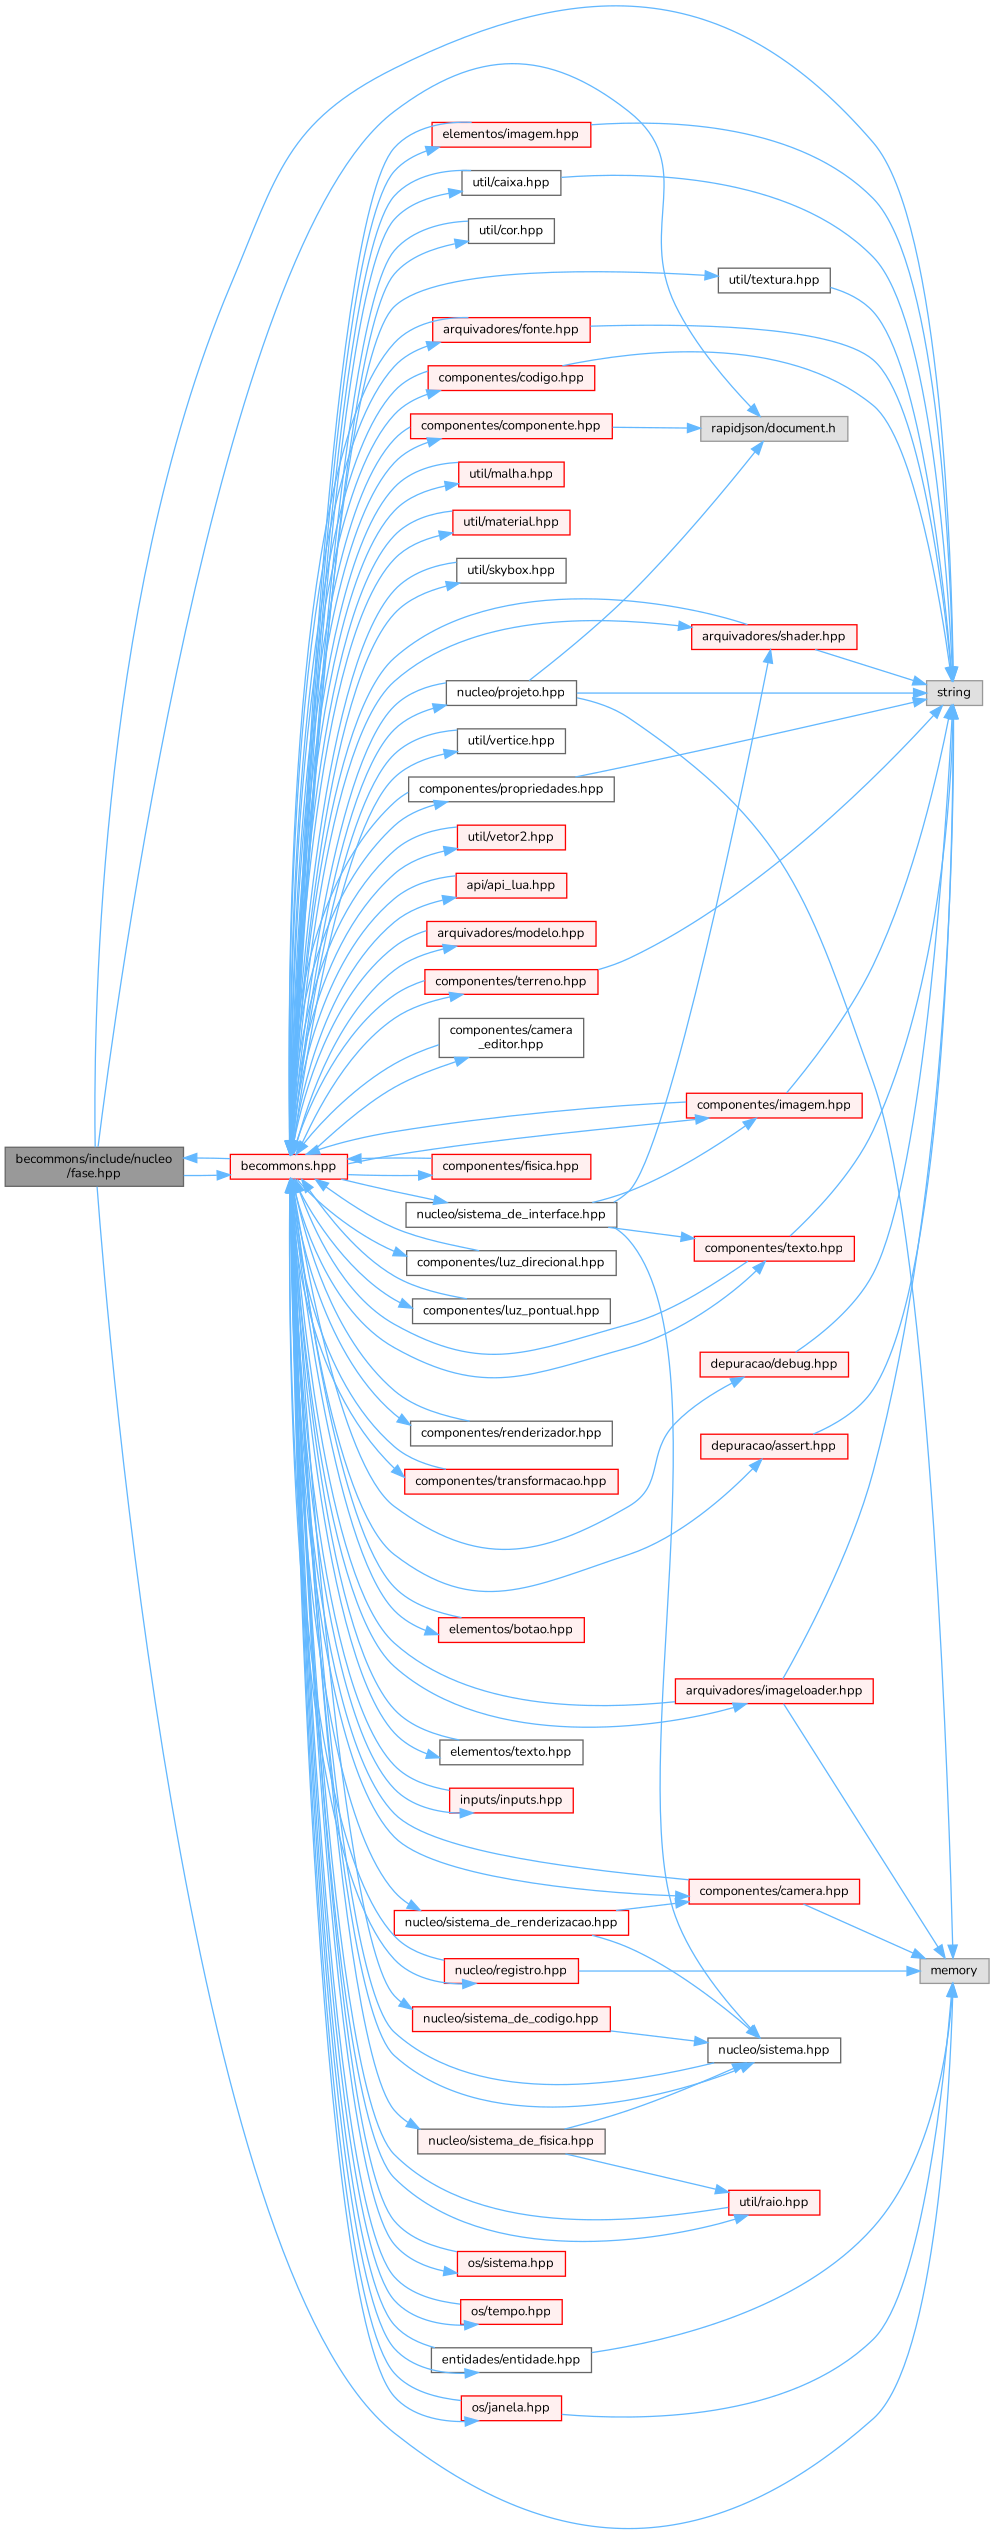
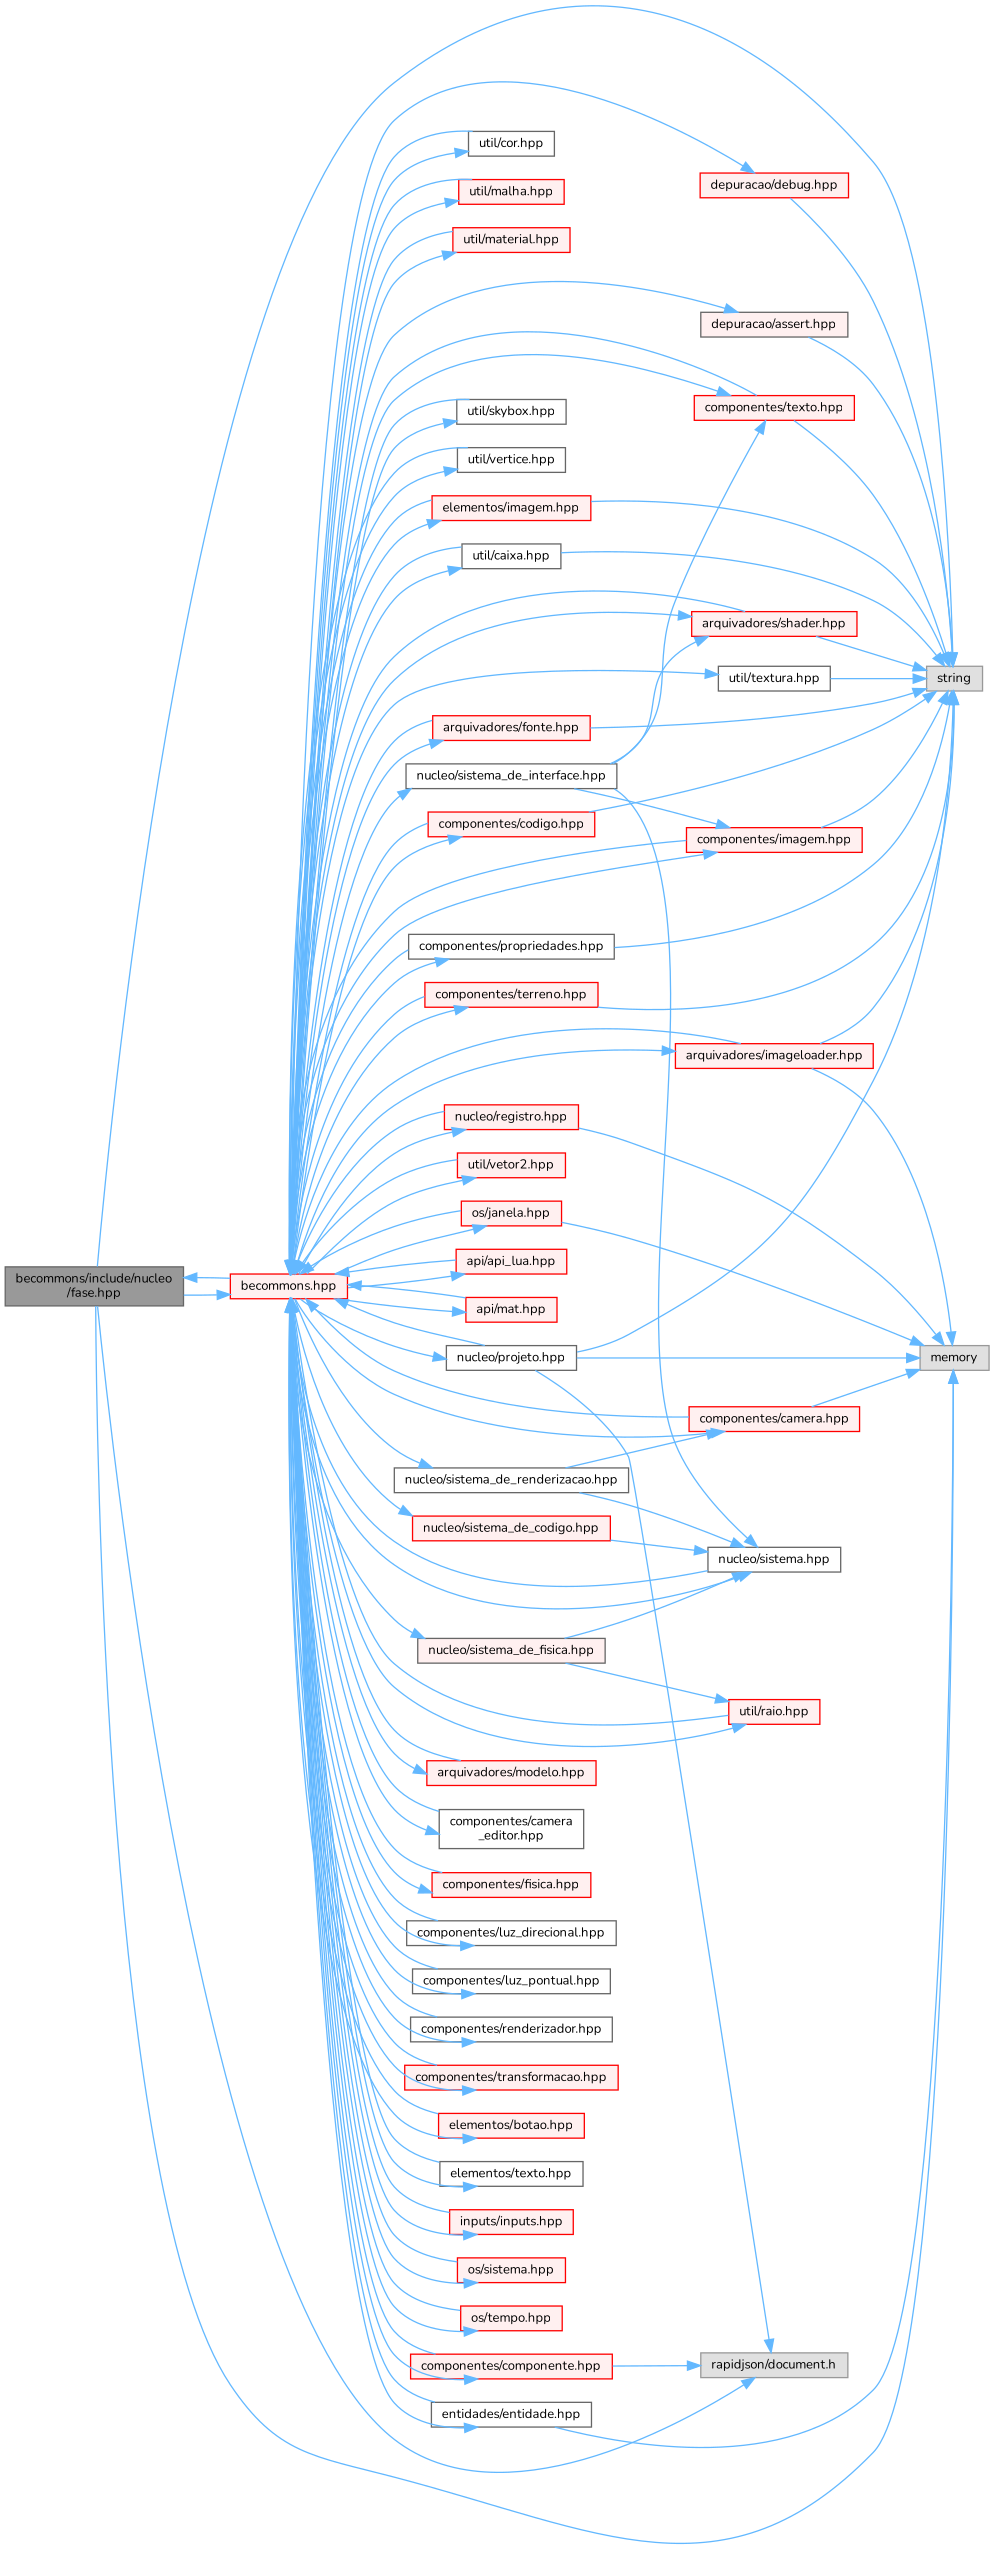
none -> (511, 1310)
(774, 1447) -> (774, 325)
(511, 1923) -> (511, 1480)
